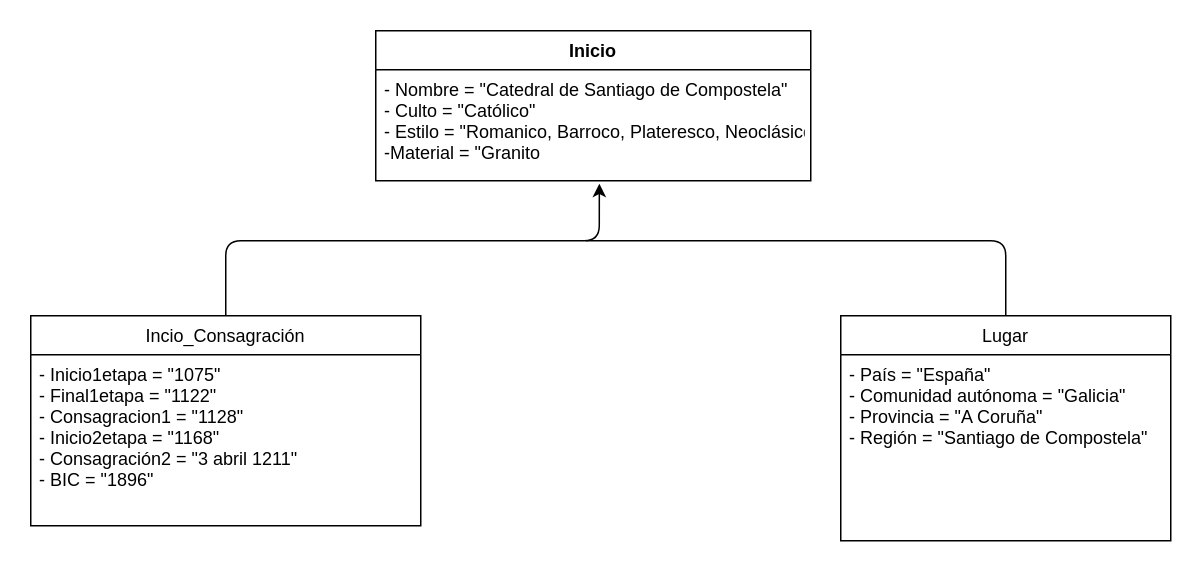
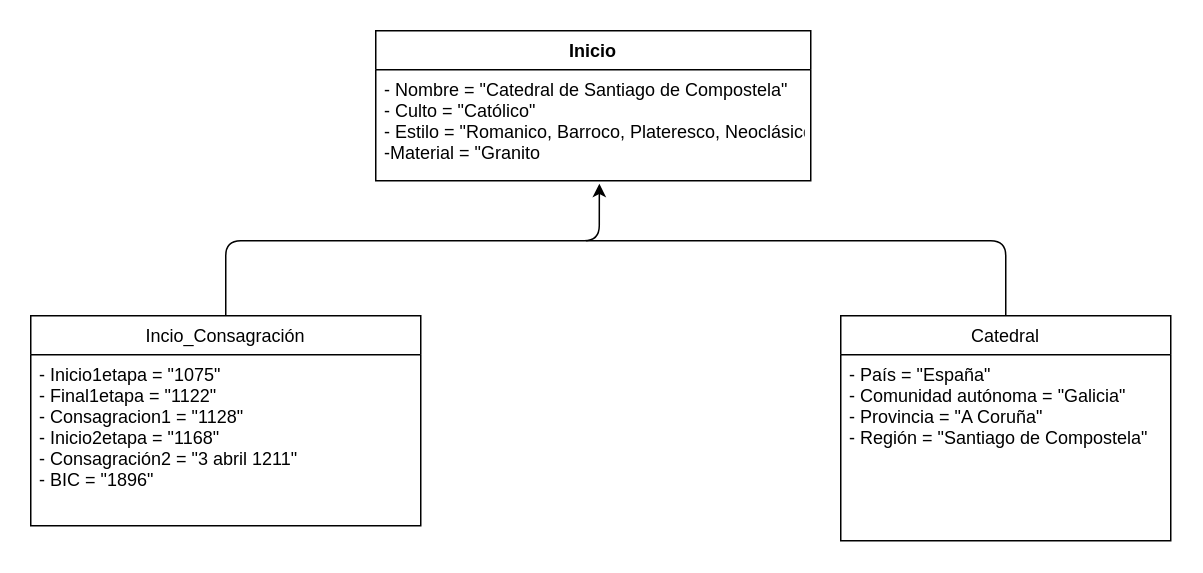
(1005, 336) -> (1005, 336)
